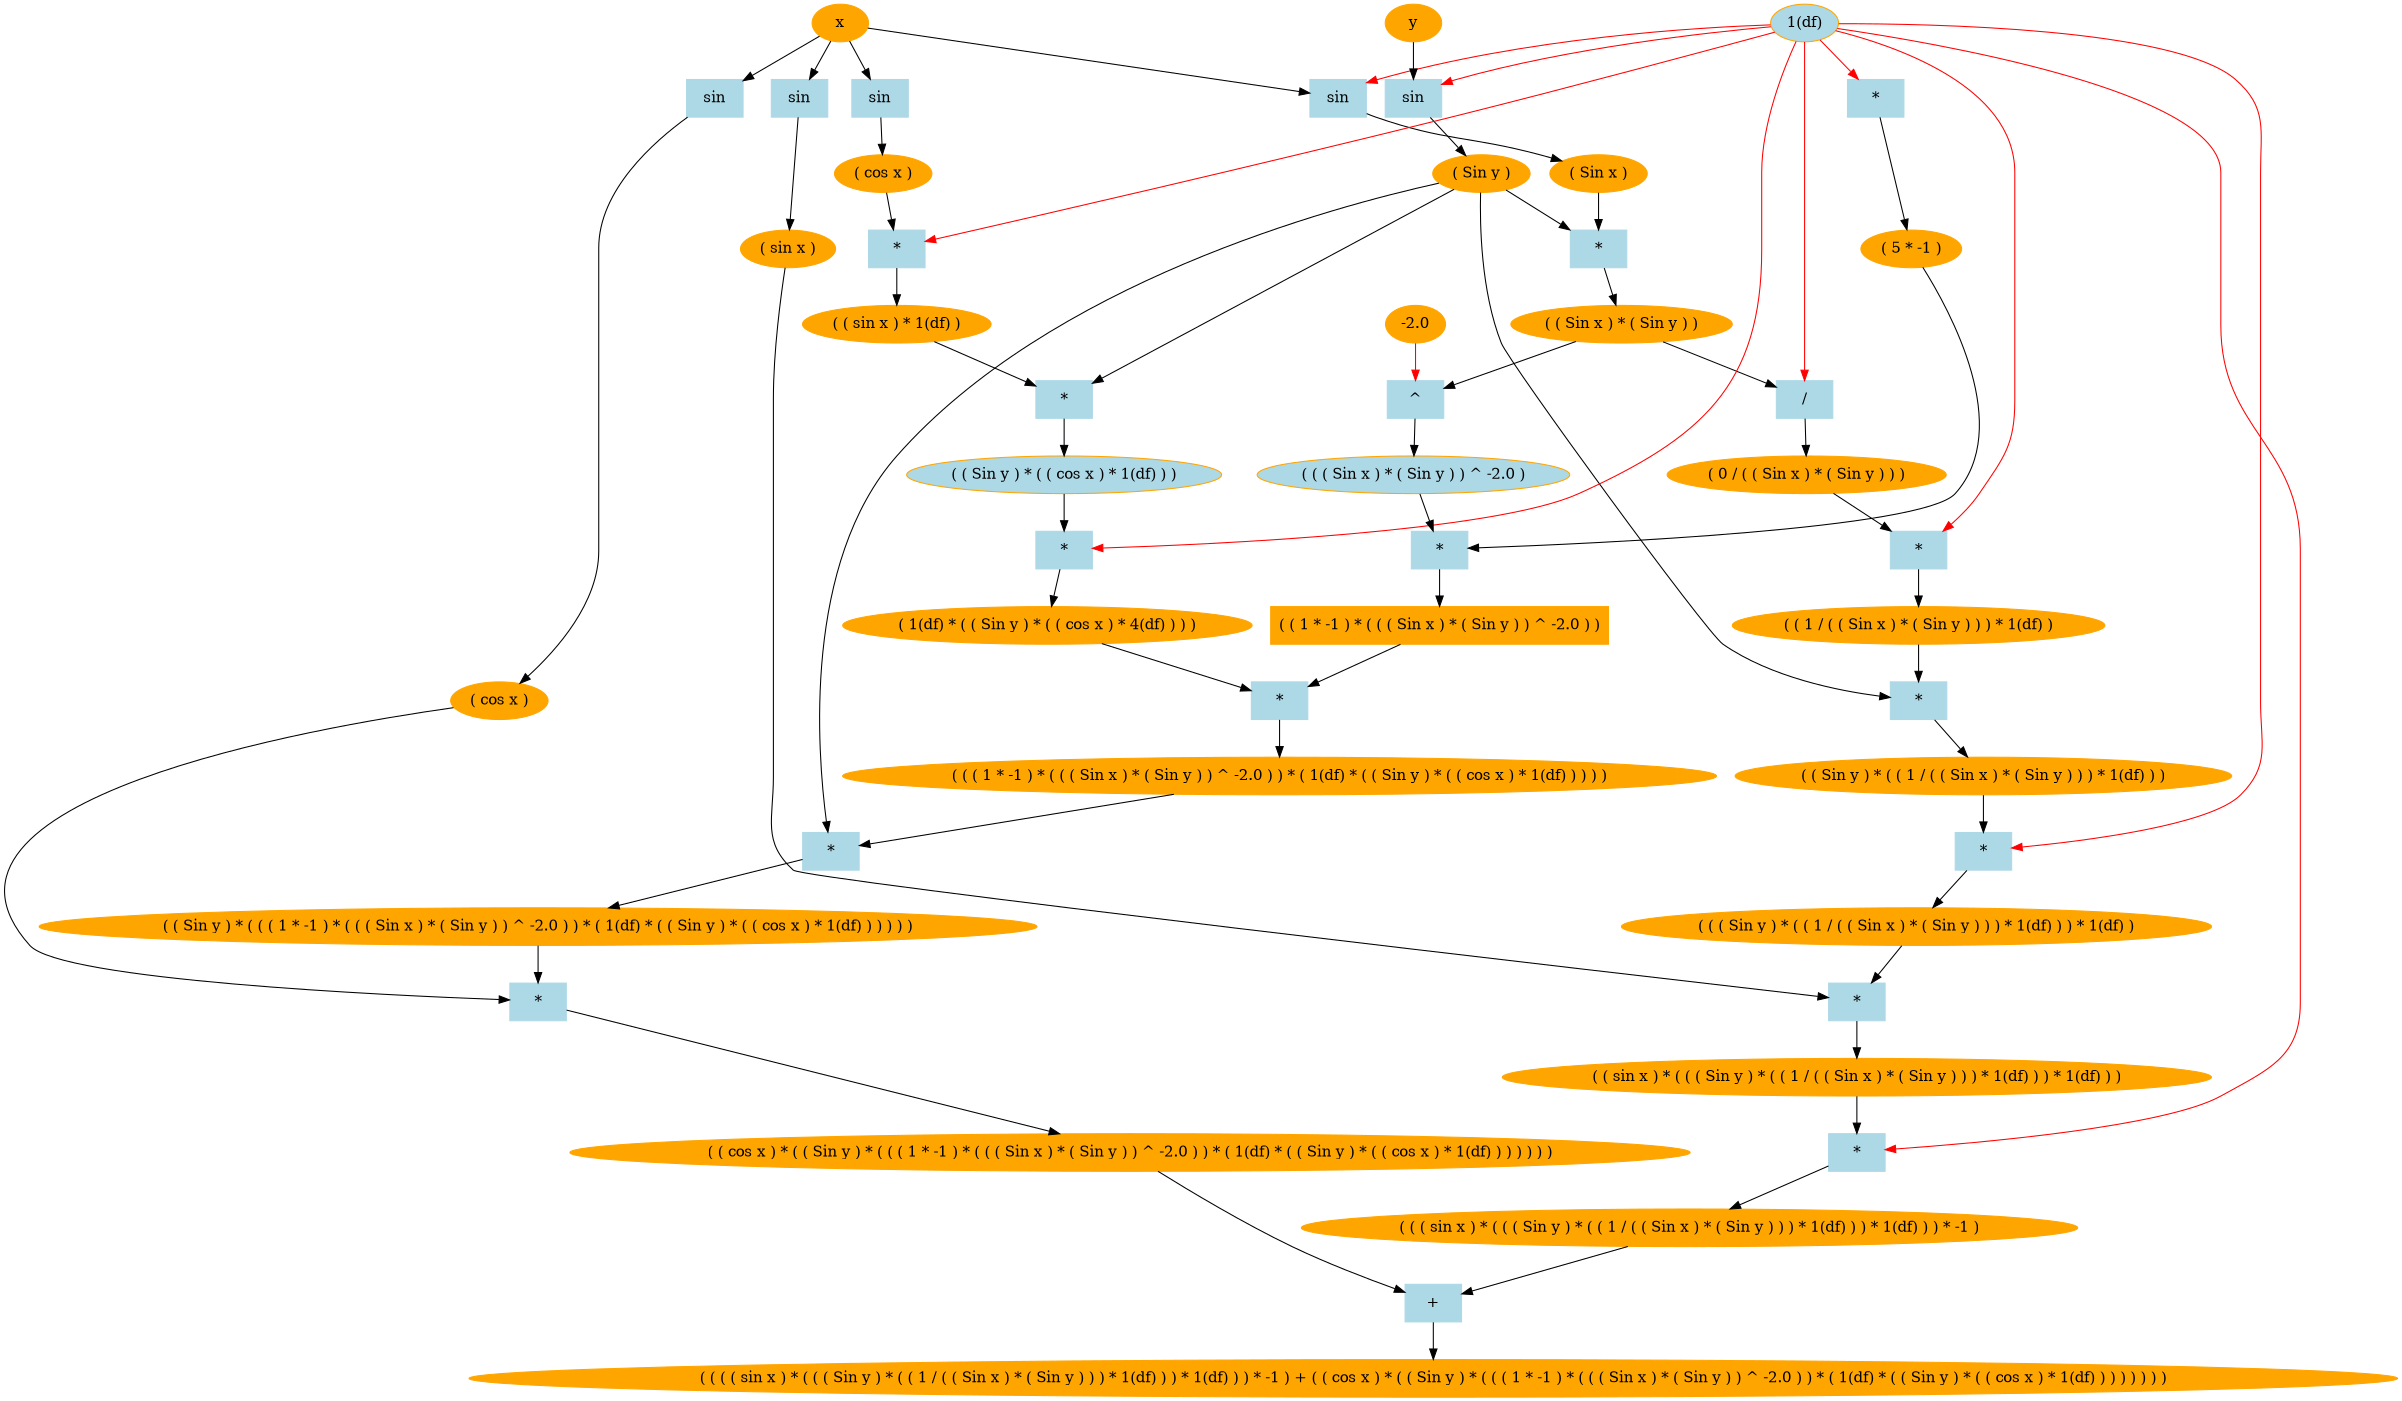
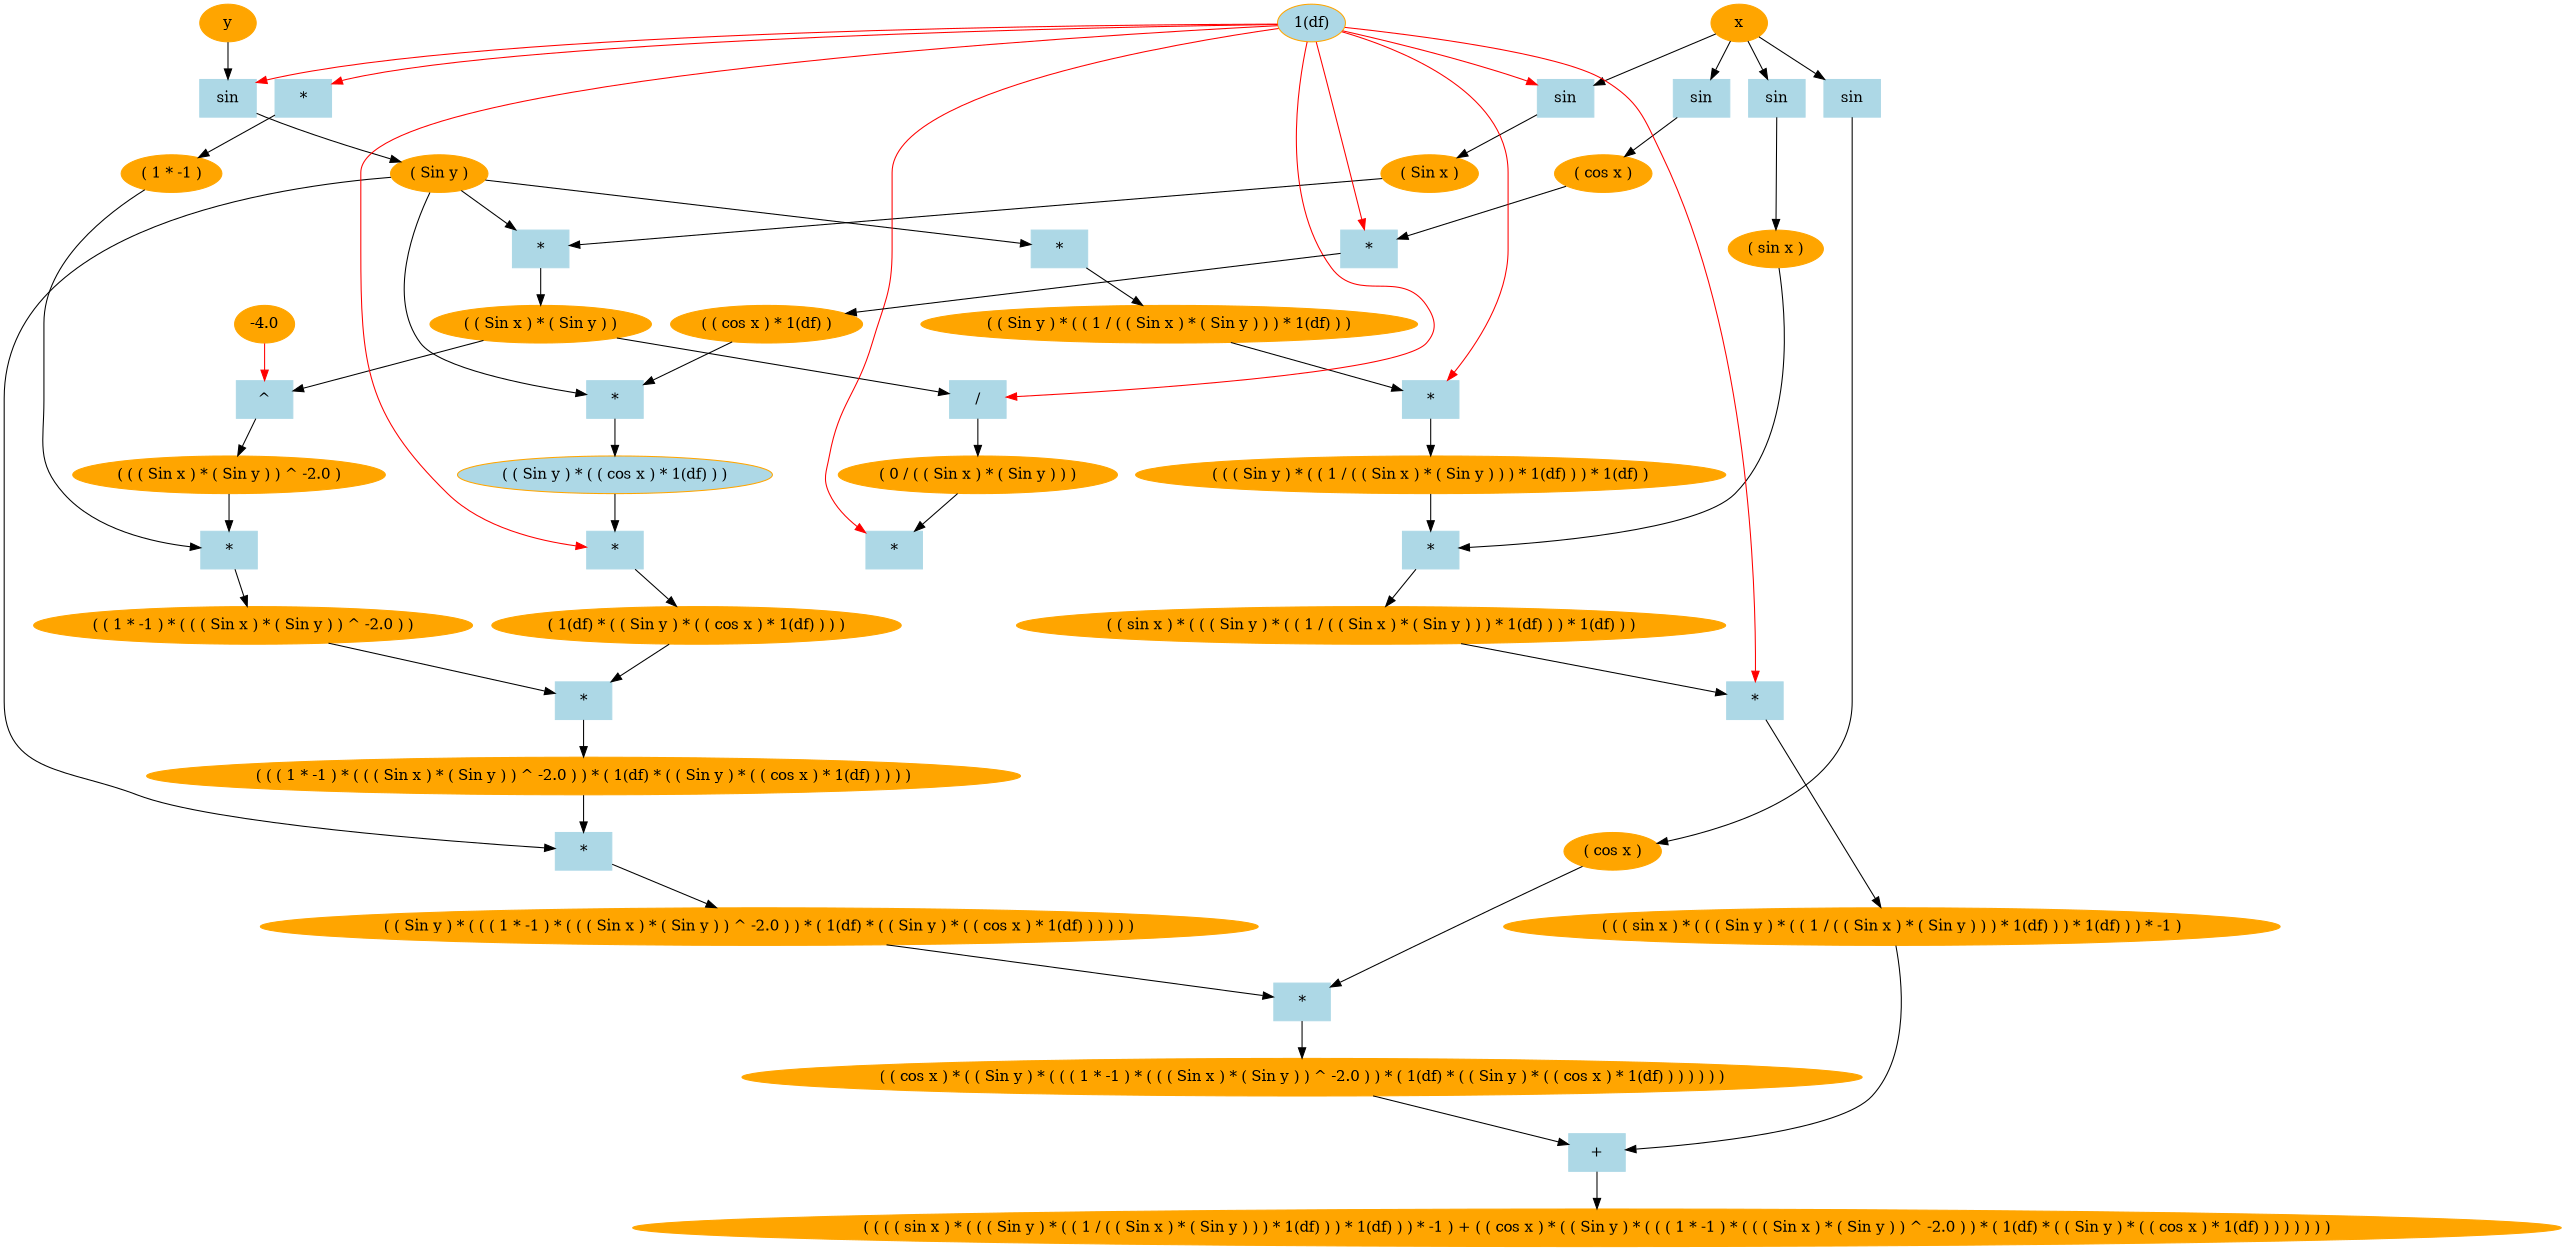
(1911, 249) -> (172, 174)
(897, 324) -> (767, 324)
(1416, 324) -> (265, 324)
(1413, 475) -> (229, 475)
(1047, 625) -> (697, 625)
(1440, 625) -> (253, 625)
(1919, 625) -> none
